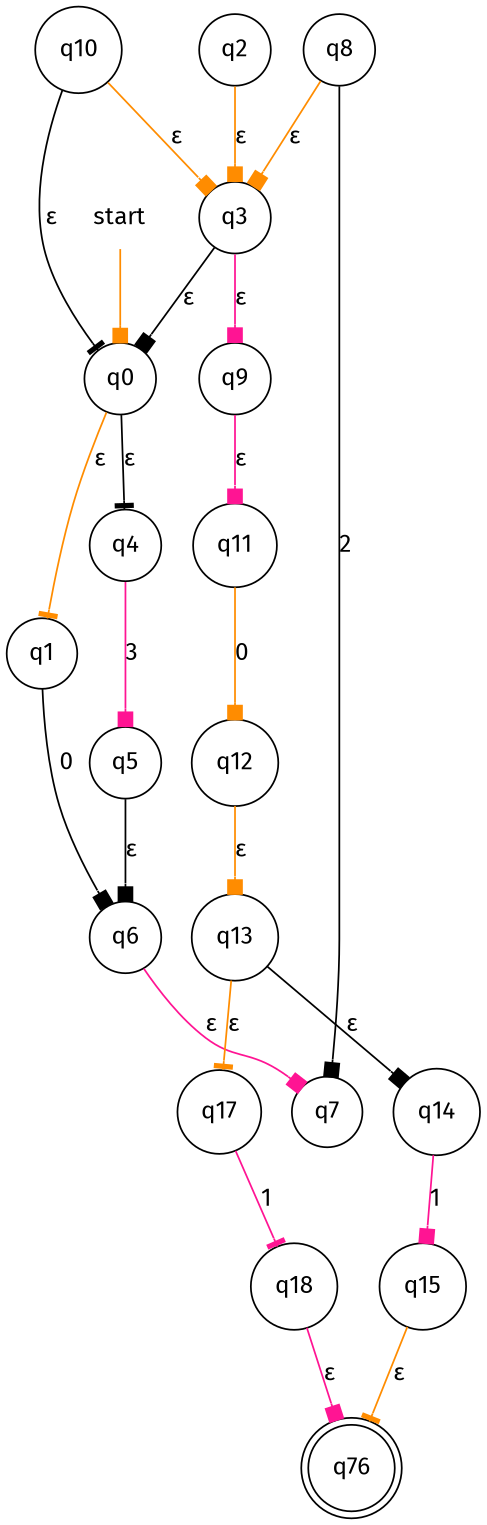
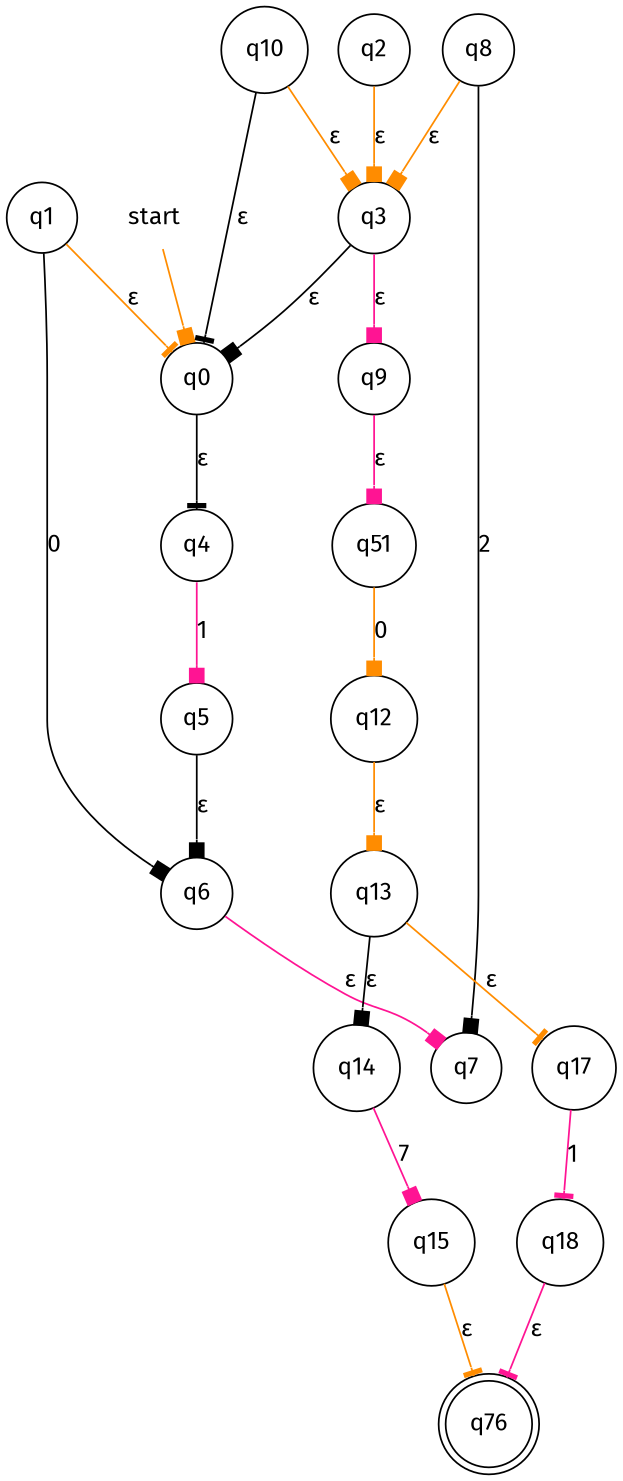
(72, 509) -> (116, 295)
(235, 545) -> (374, 545)
(132, 654) -> (203, 632)
(436, 1199) -> (405, 1155)
(319, 1365) -> (527, 1326)
